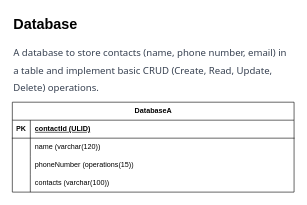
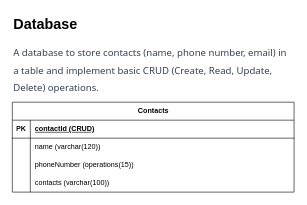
(154, 111) -> (154, 111)
(66, 129) -> (66, 129)
